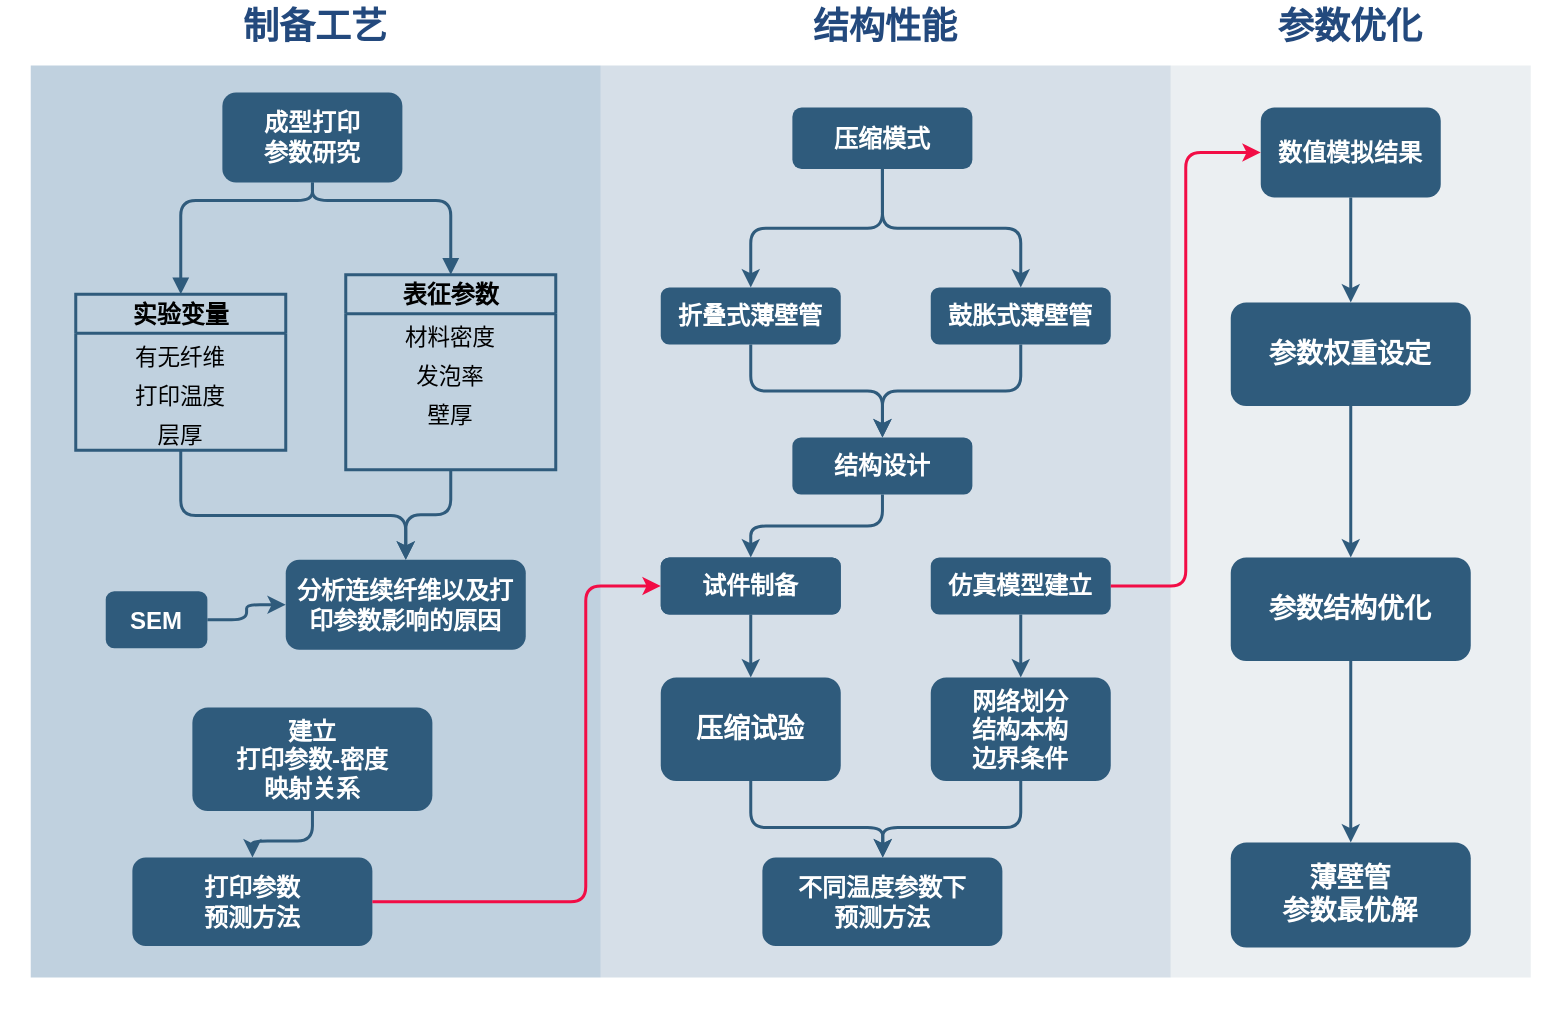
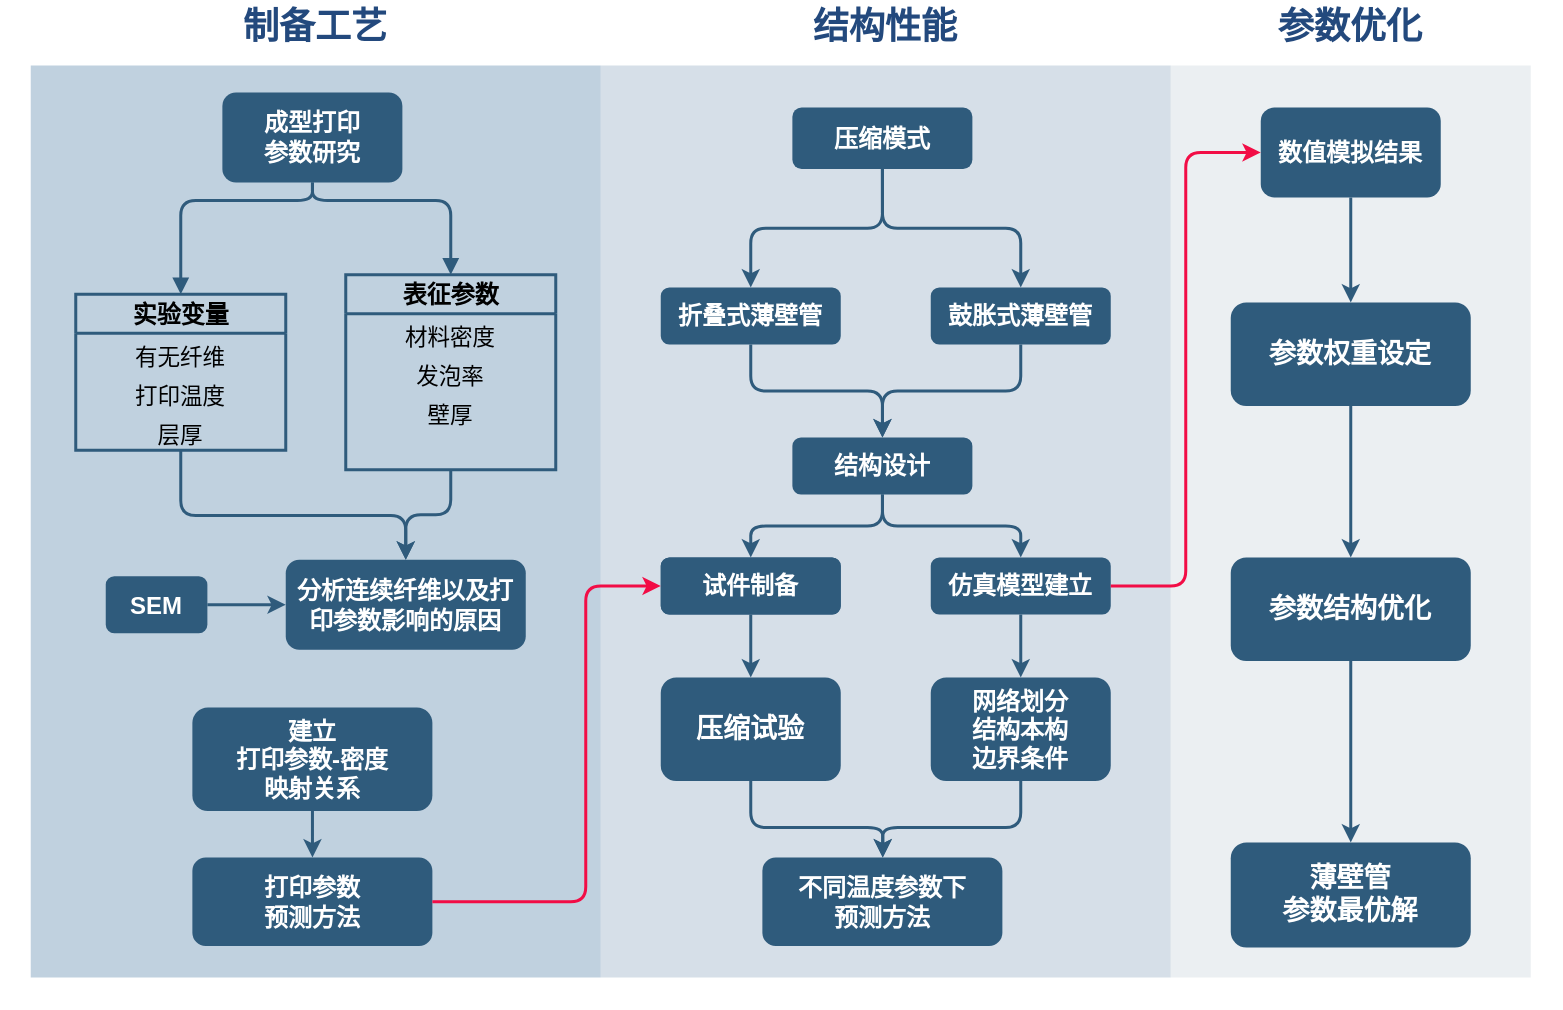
none -> (956, 526)
(157, 620) -> (157, 605)
(252, 902) -> (312, 902)
